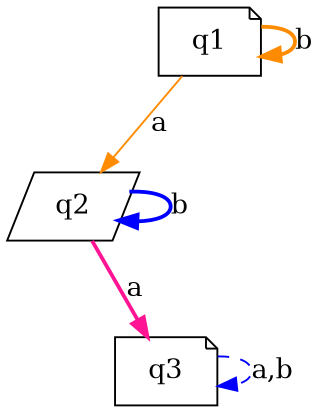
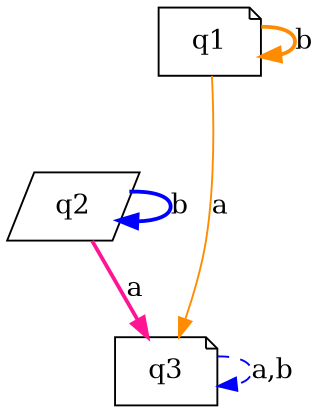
(148, 117) -> (211, 199)
